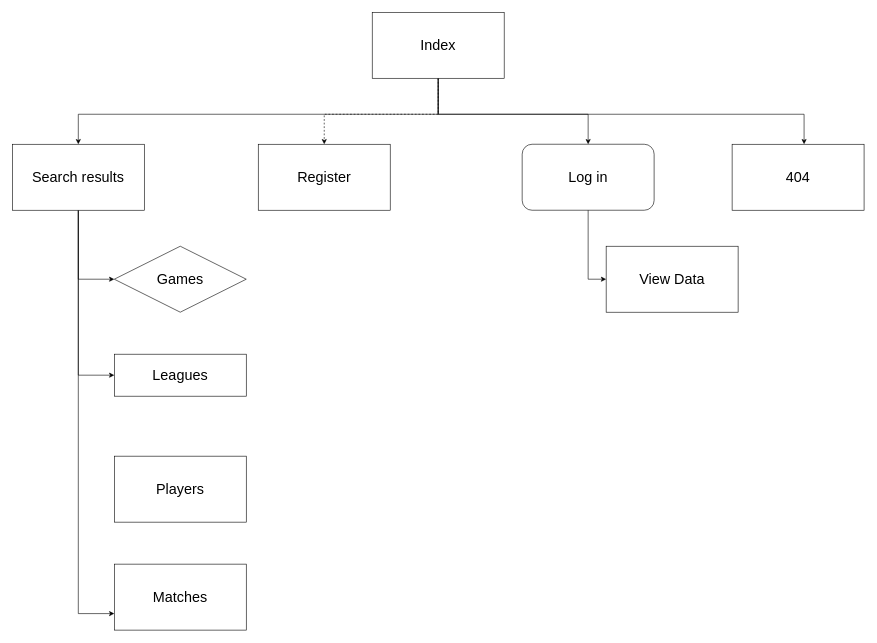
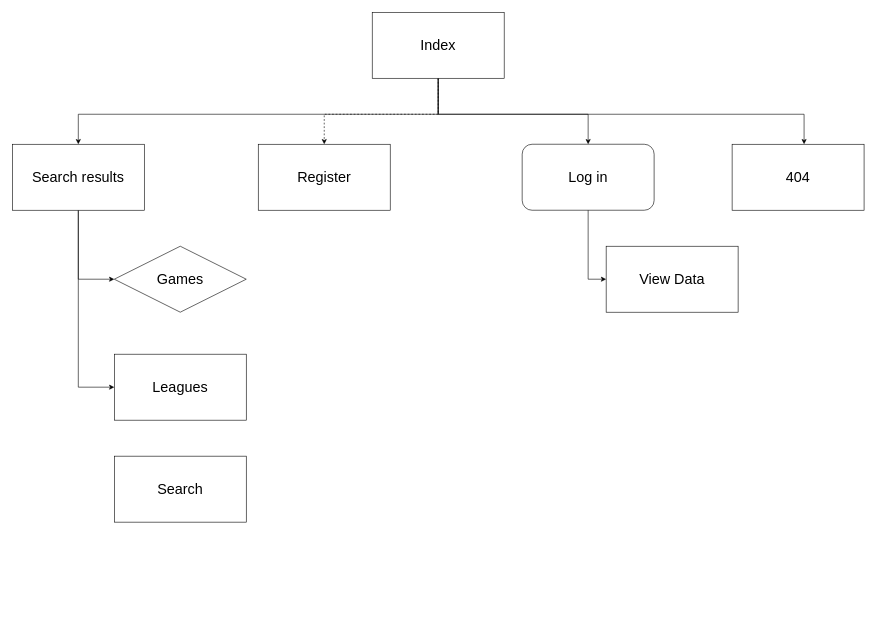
(180, 375) -> (180, 387)
(180, 489) -> (180, 489)
(180, 597) -> none
(92, 614) -> none
